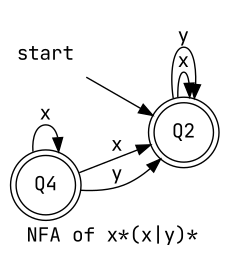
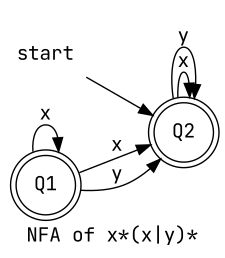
(46, 185) -> (46, 185)
